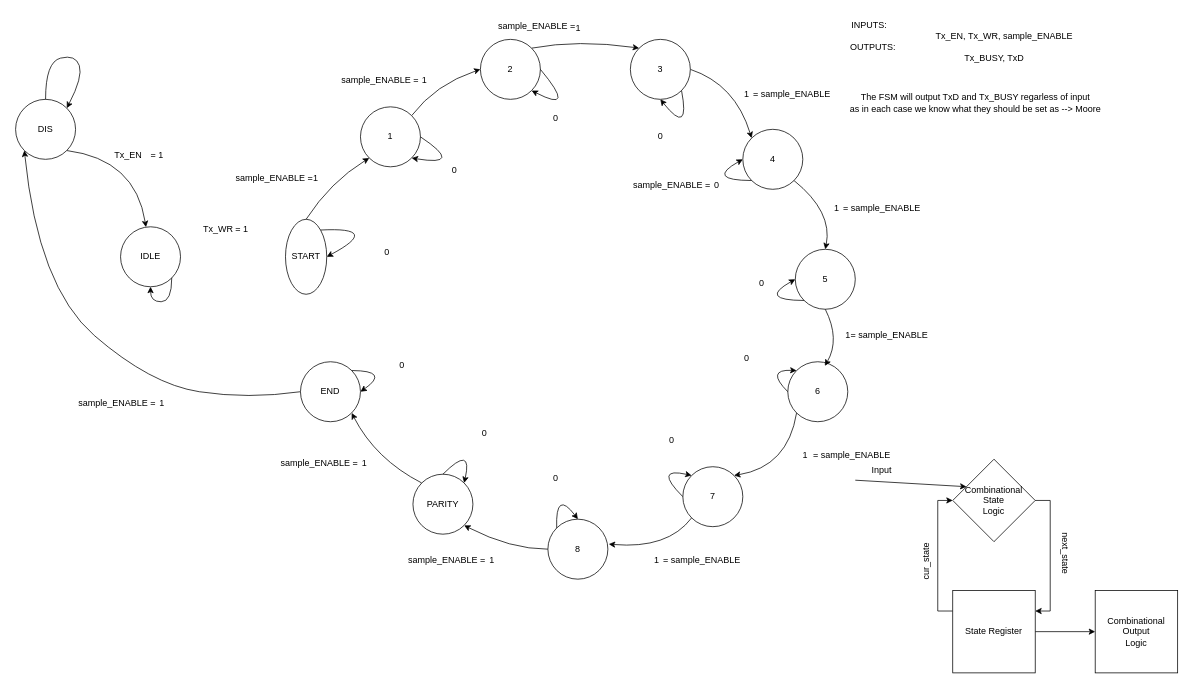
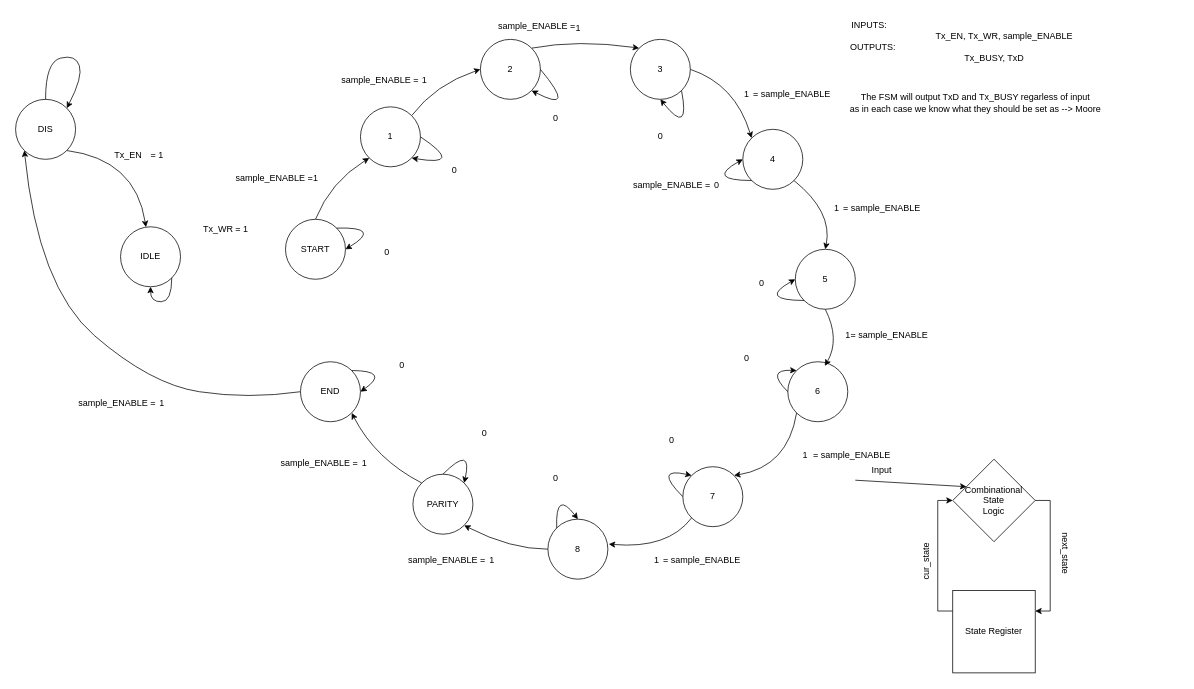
(306, 257) -> (315, 249)
(1062, 632) -> none
(1137, 632) -> none
